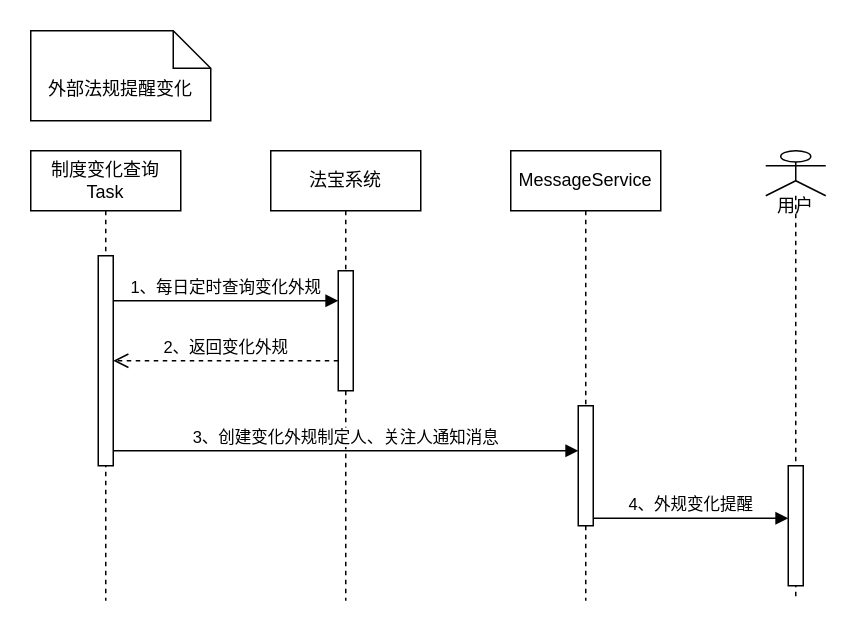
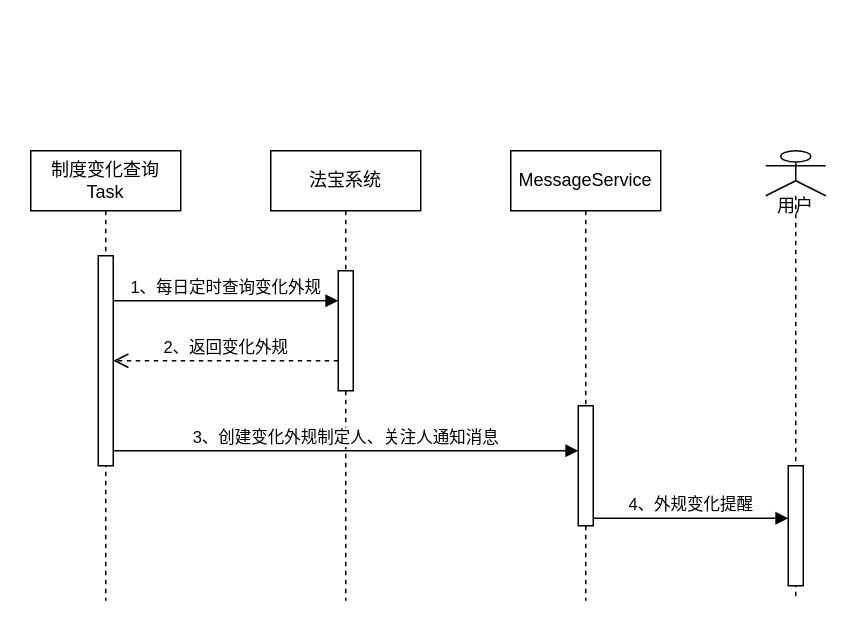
(121, 76) -> none
